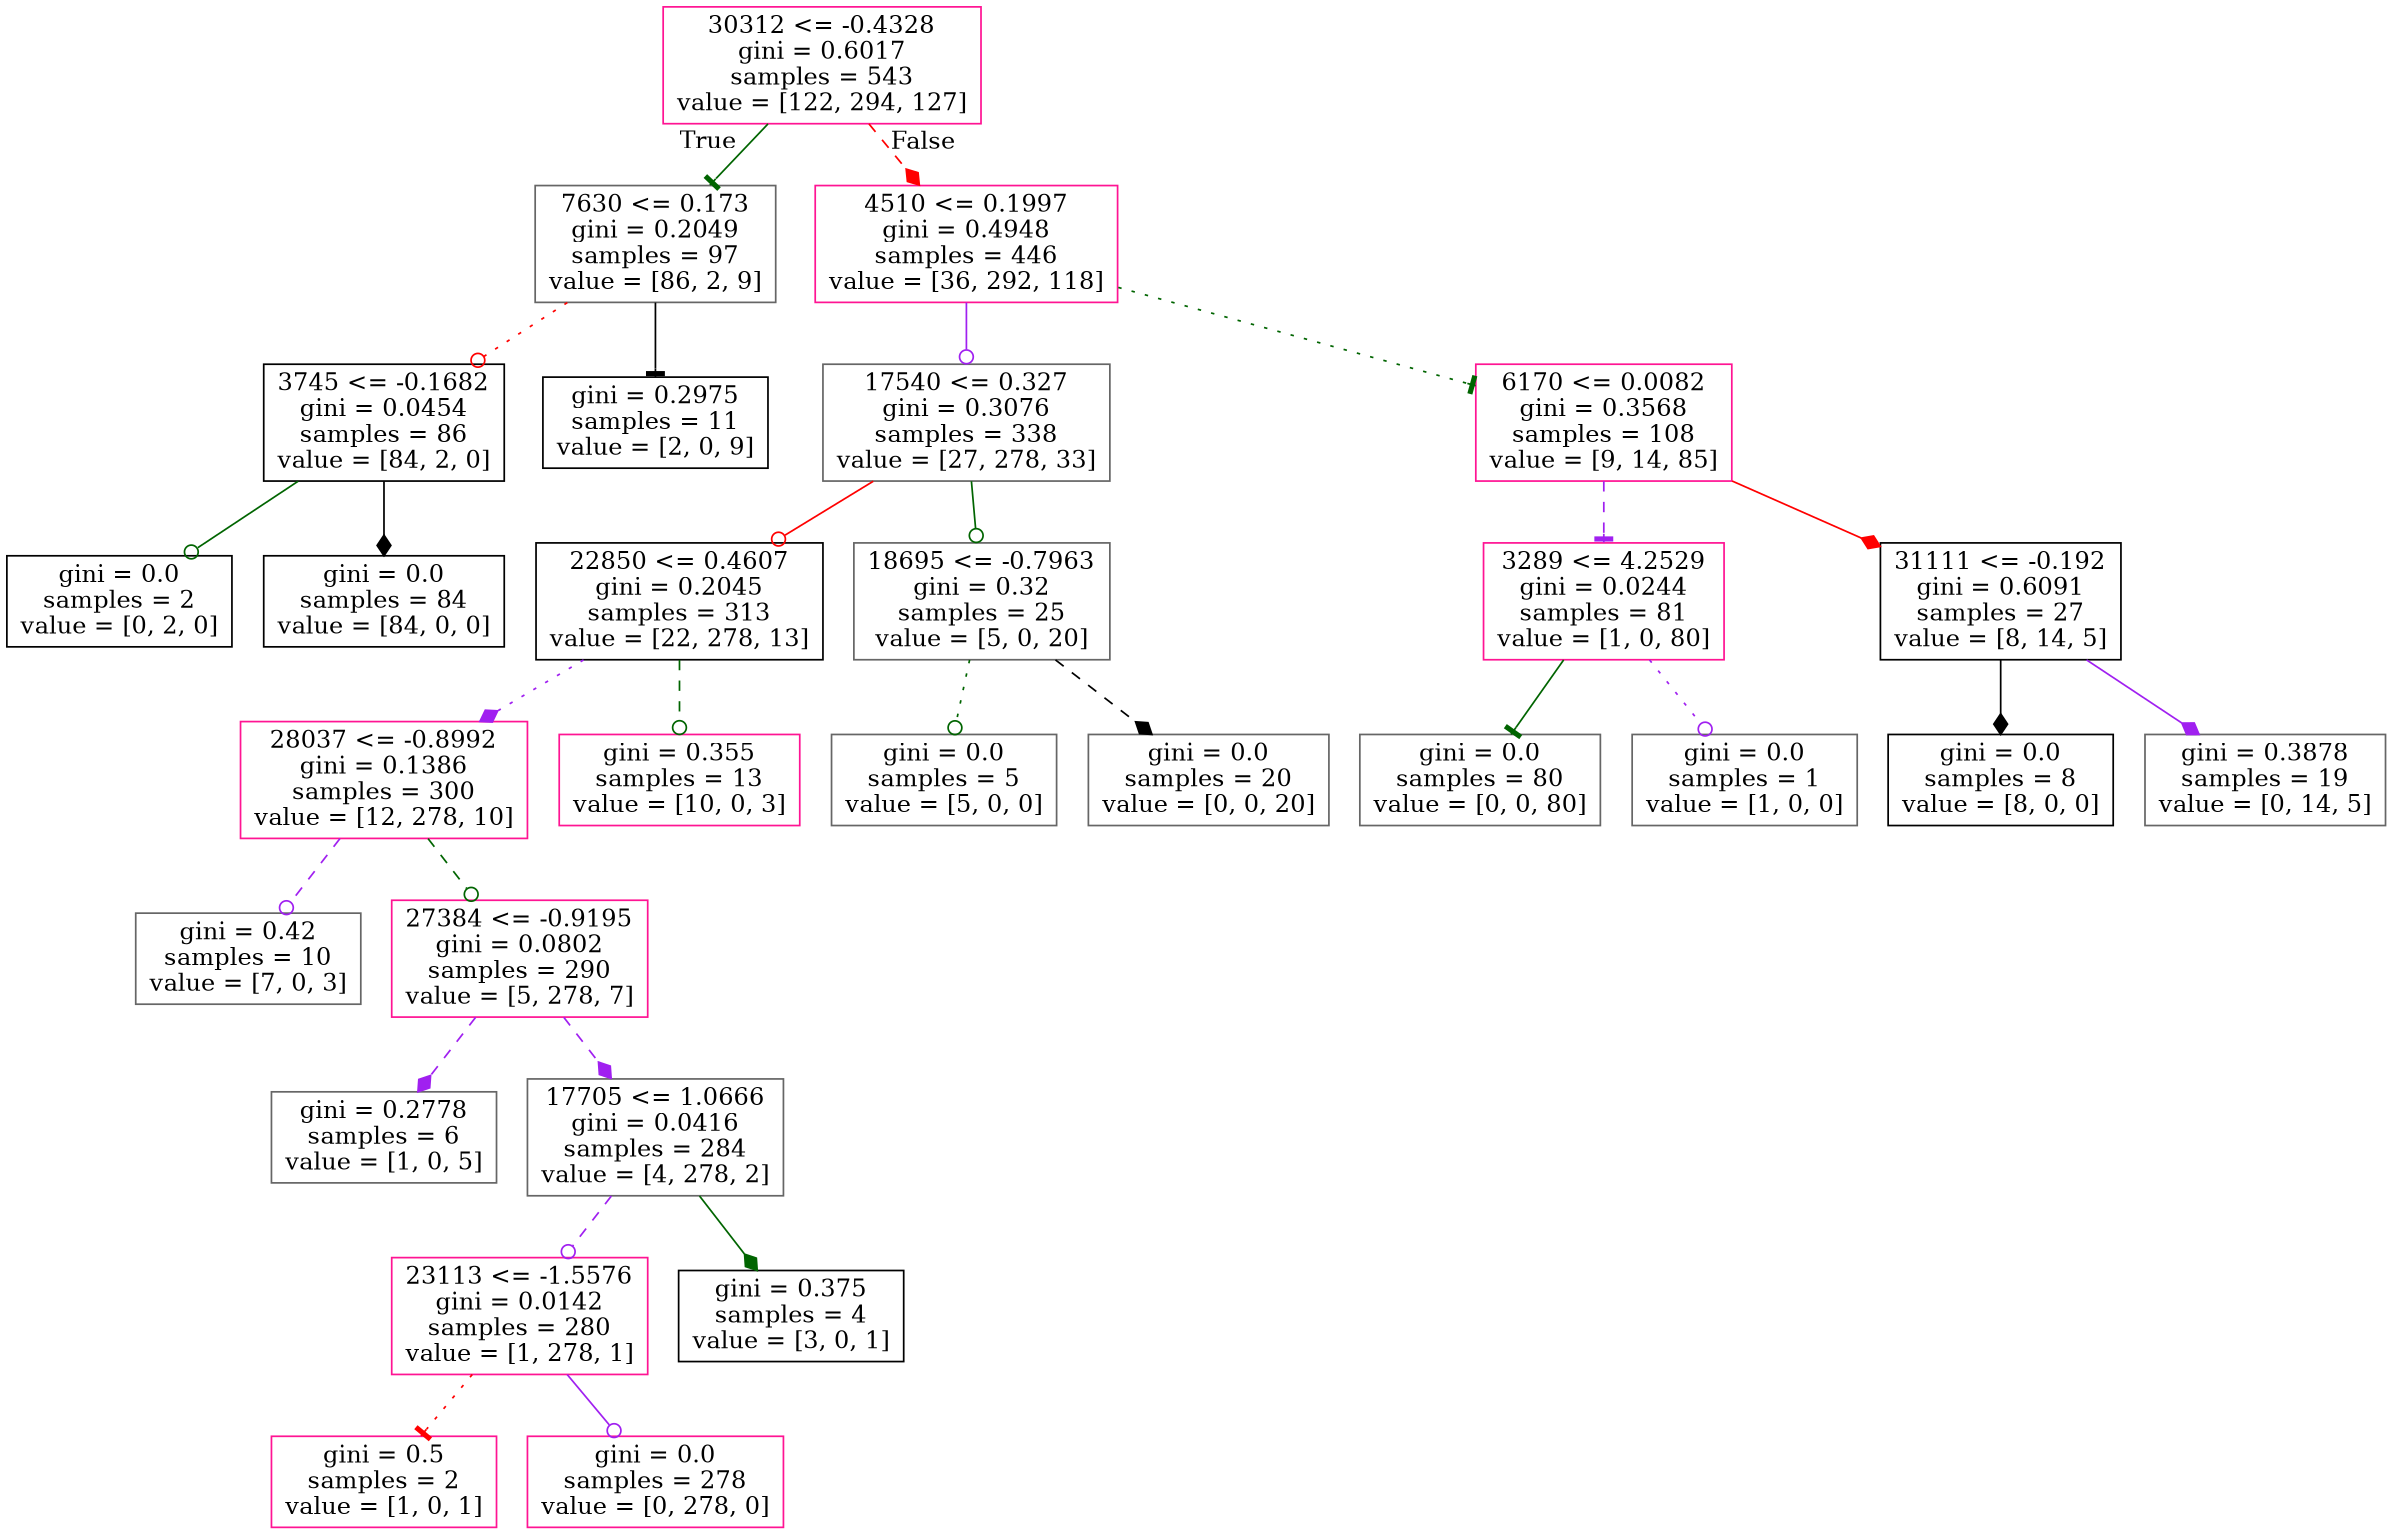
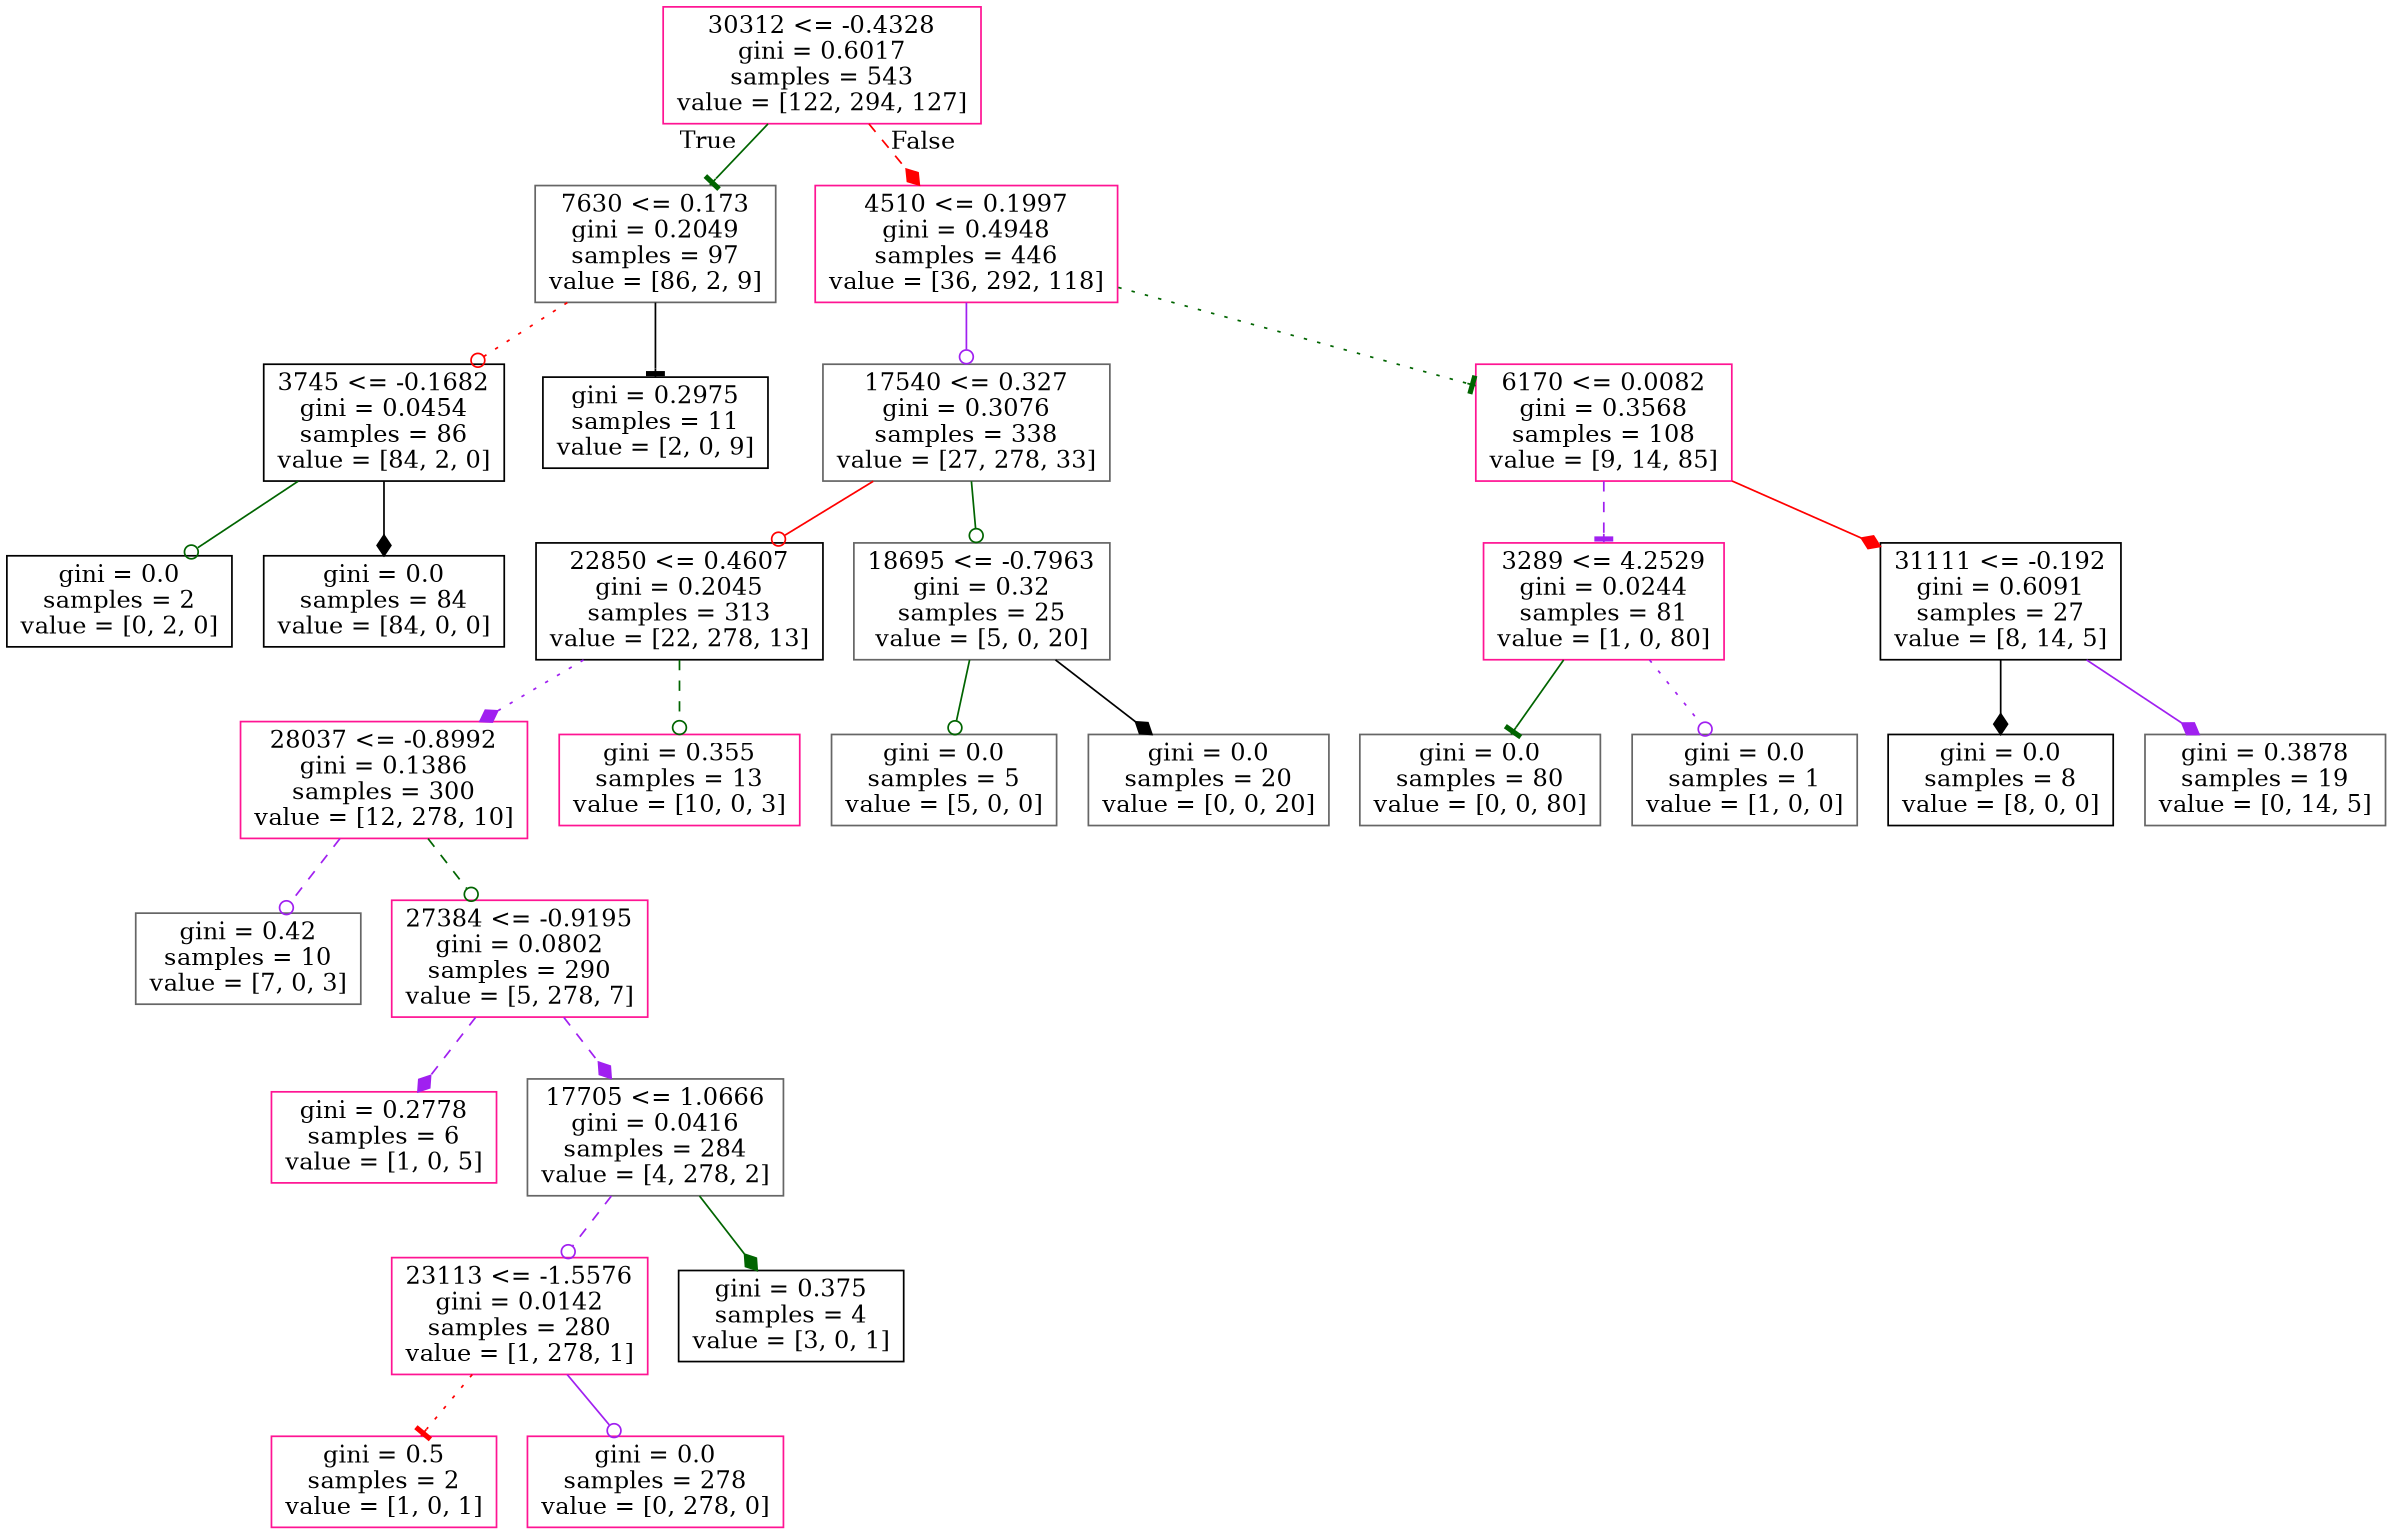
(963, 690) -> (963, 690)
(1096, 691) -> (1096, 691)
(384, 1137) -> (384, 1137)
